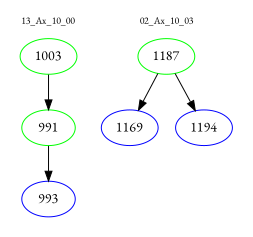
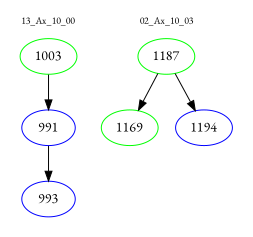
(49, 128) -> (49, 128)
(130, 128) -> (130, 128)
